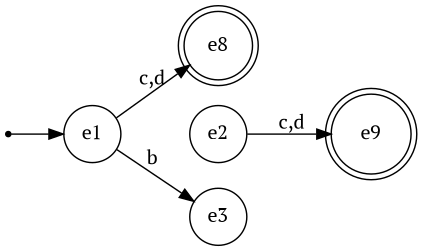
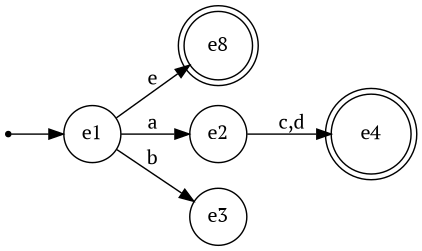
(152, 79) -> (152, 79)
none -> (148, 134)
(371, 134) -> (371, 134)
